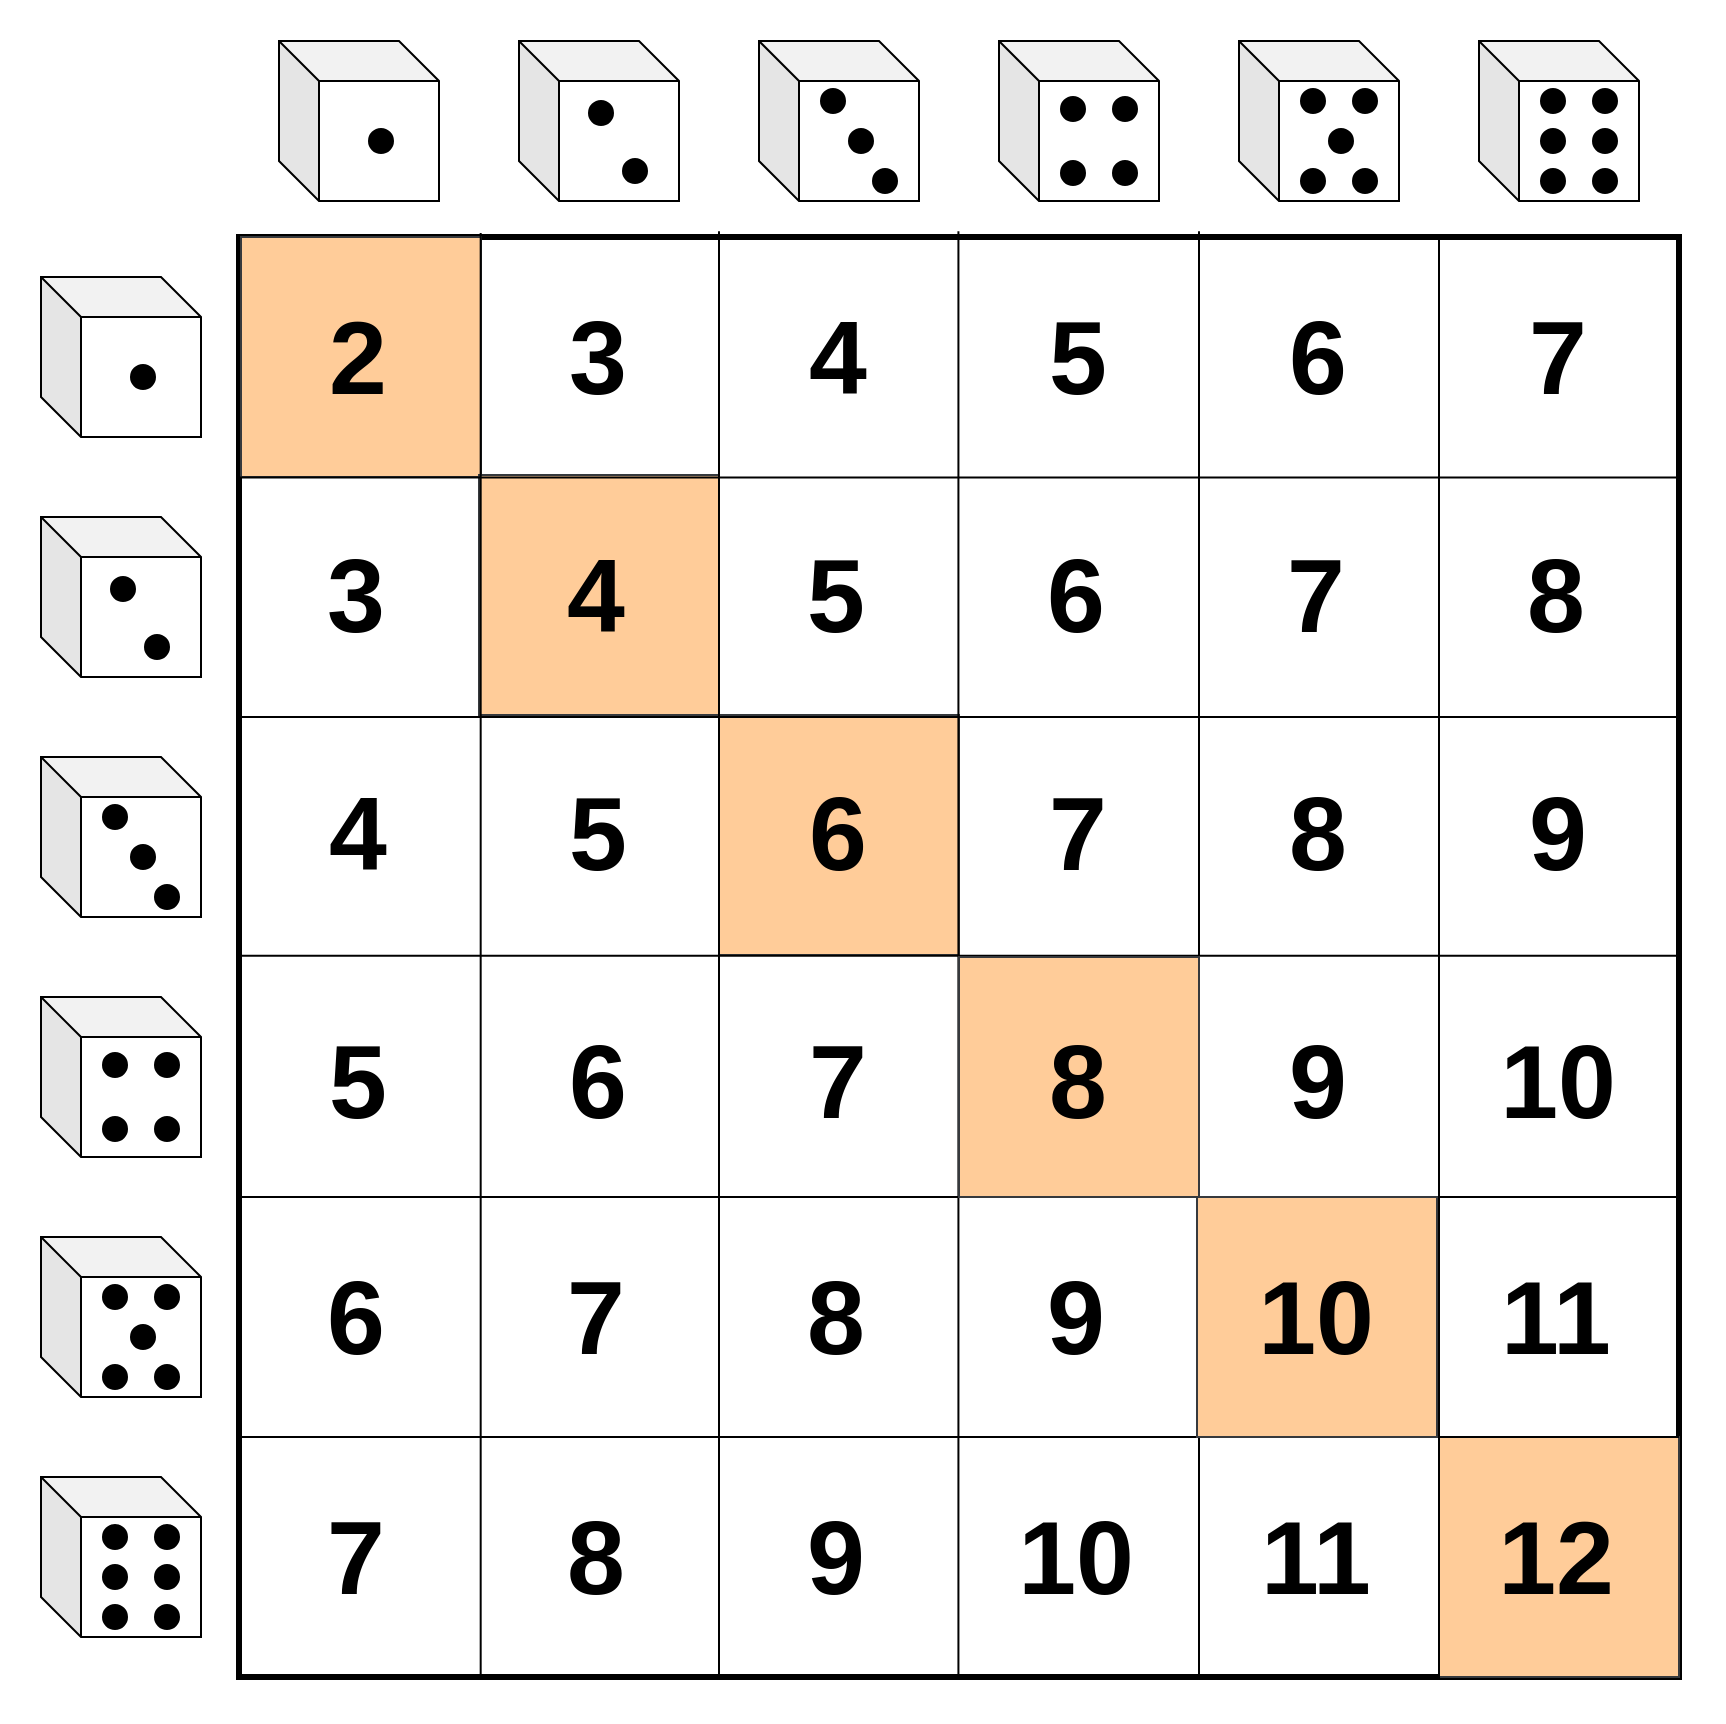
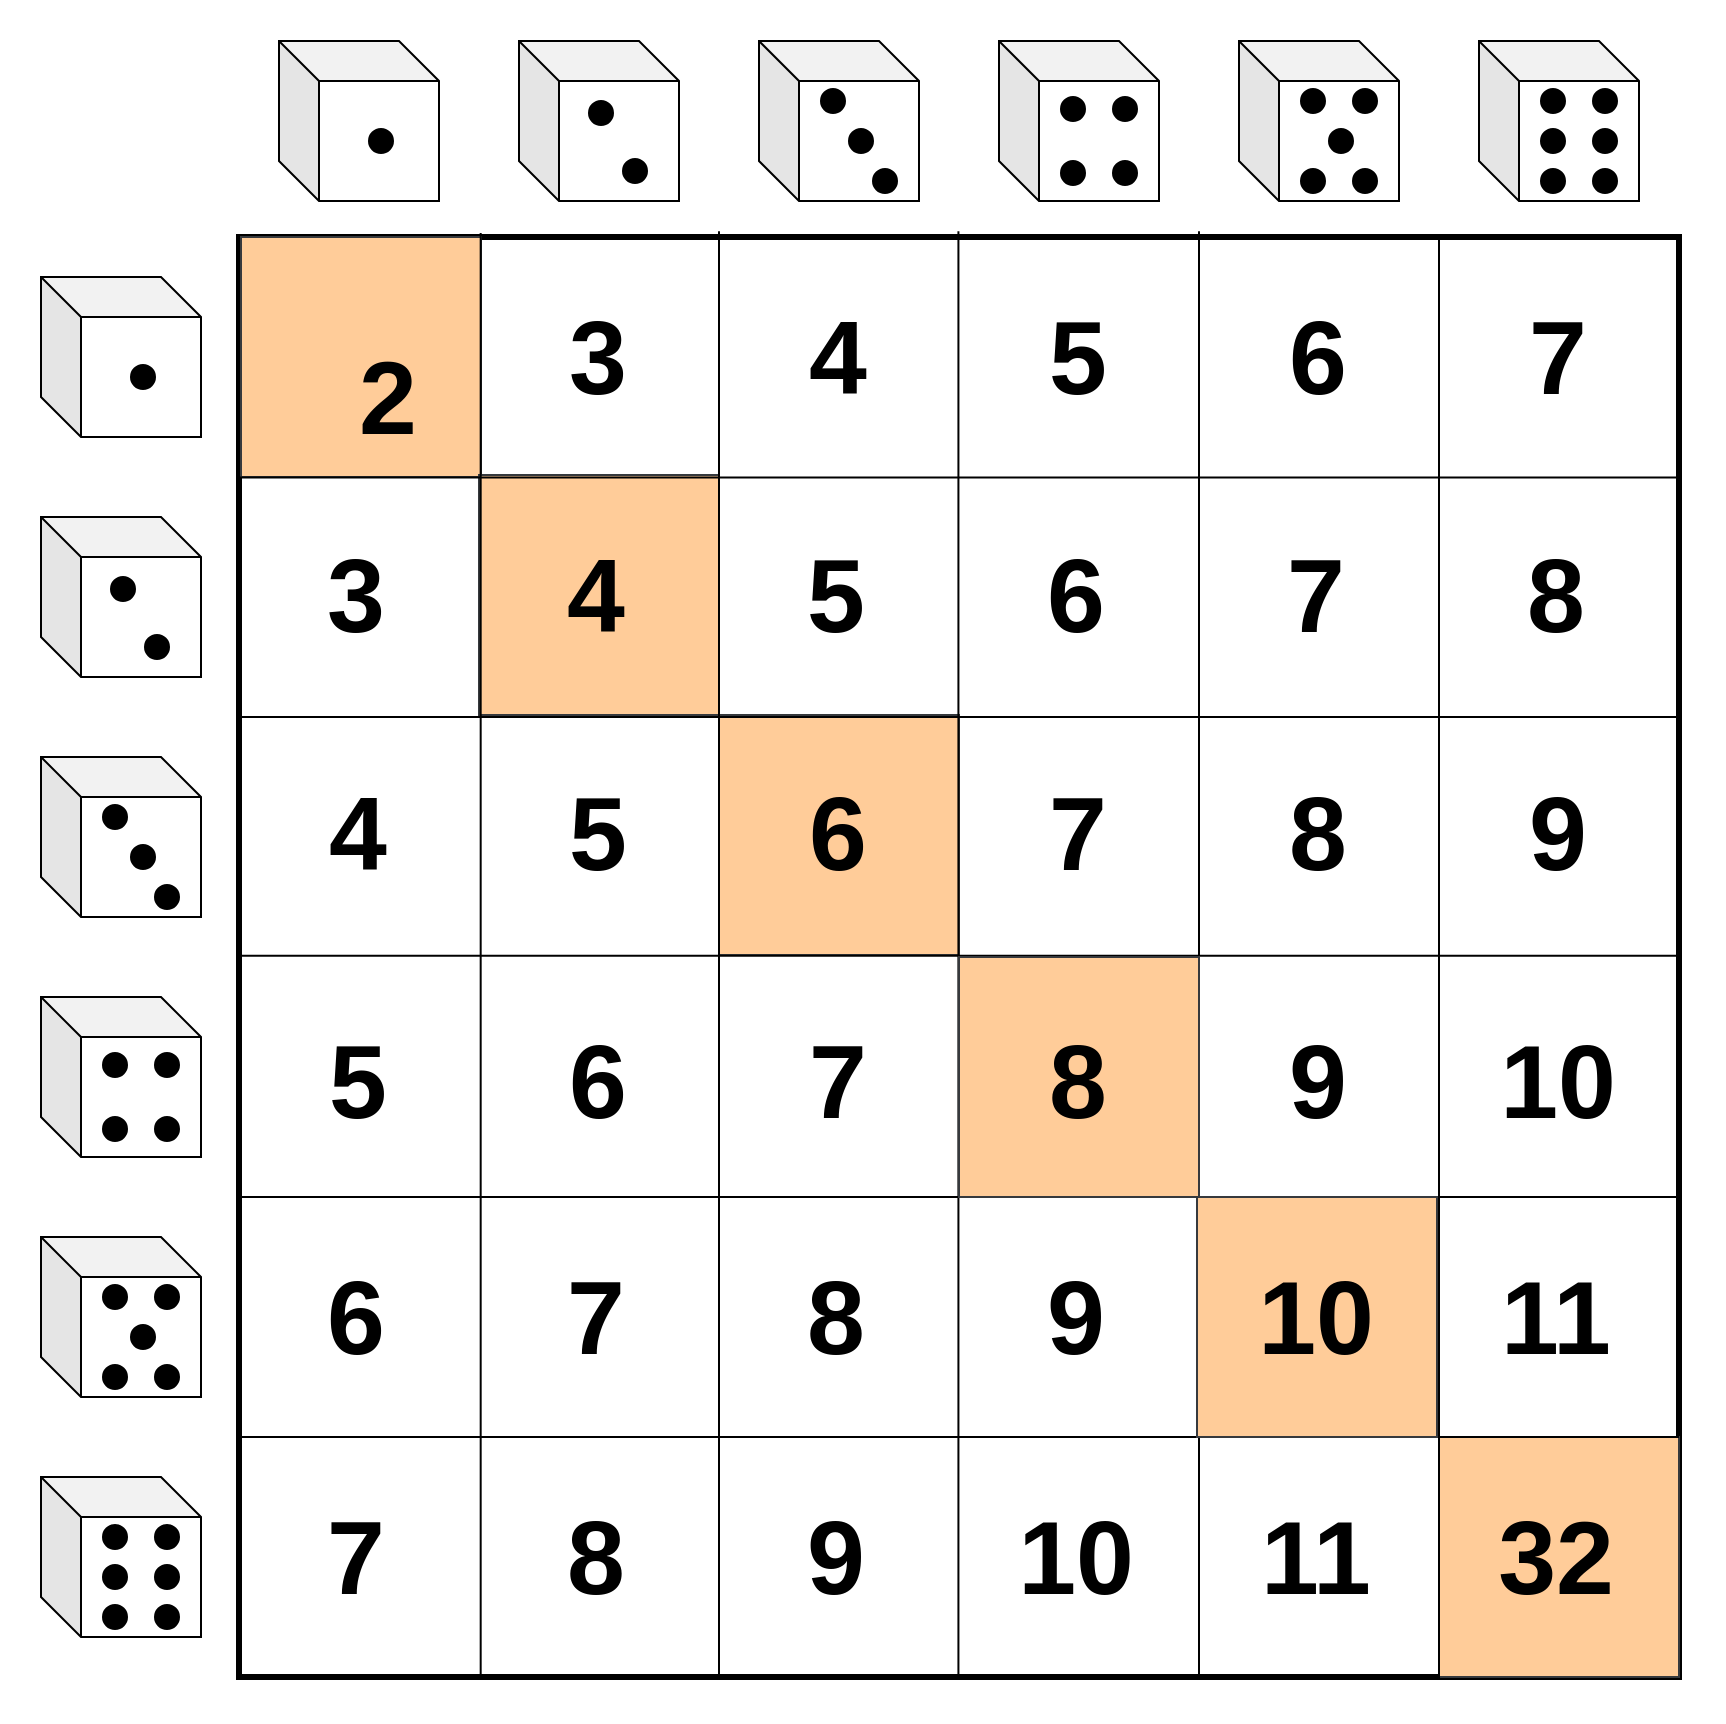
(359, 359) -> (389, 399)
(1557, 1559) -> (1557, 1559)
